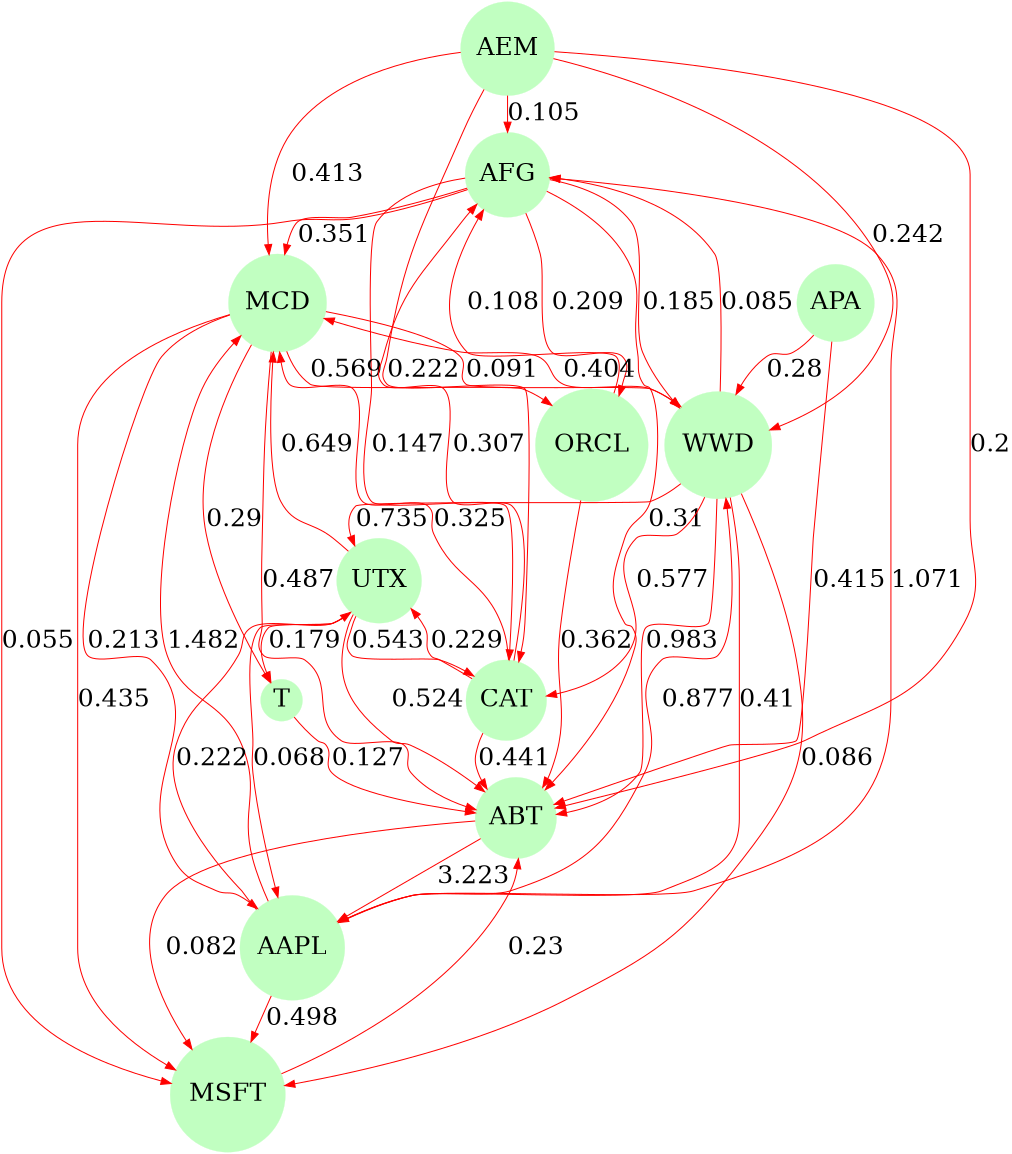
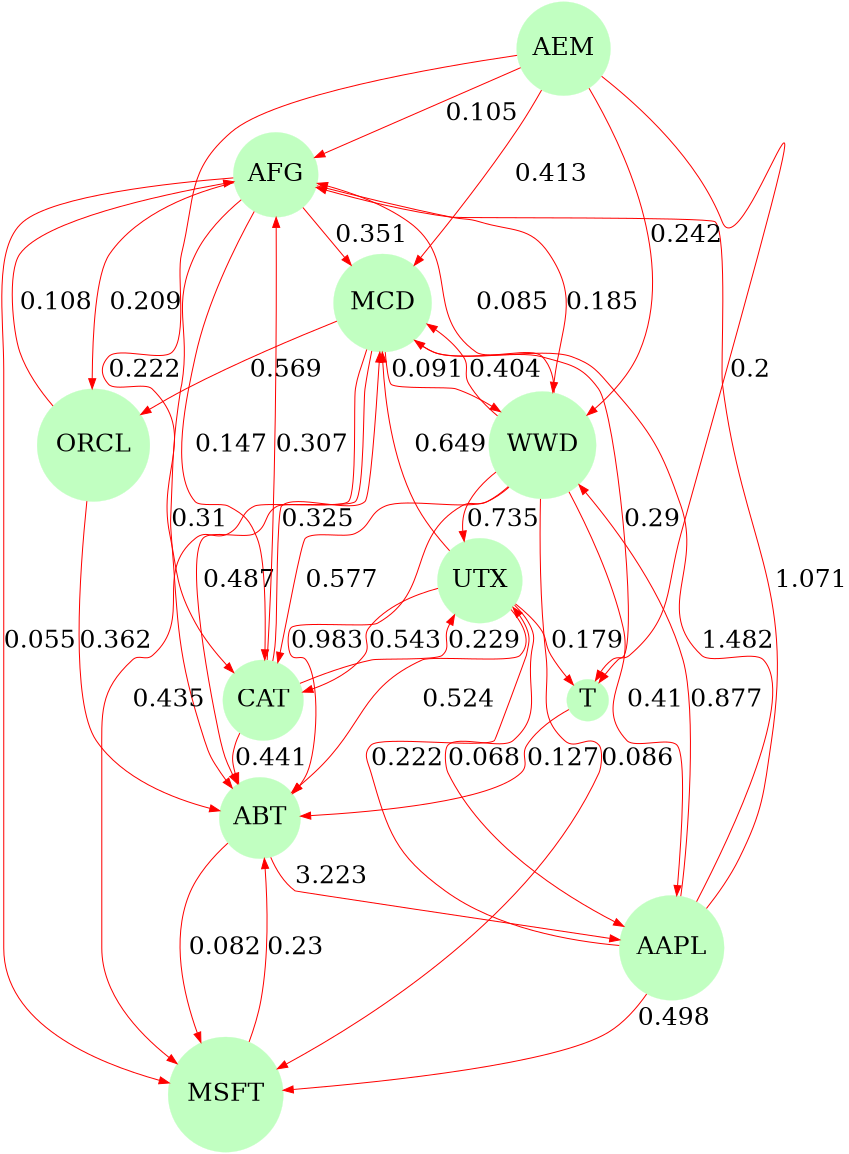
(836, 303) -> none
(970, 400) -> (751, 279)
(84, 642) -> none
